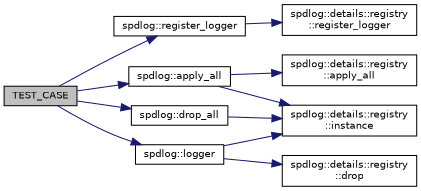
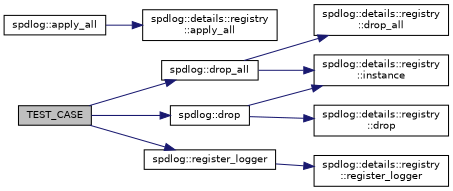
none -> (381, 20)
(98, 88) -> none
(249, 94) -> none
(180, 154) -> (210, 115)
